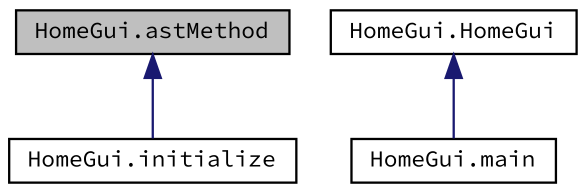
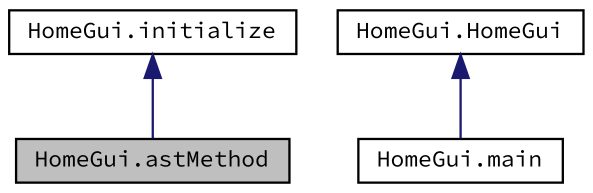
(153, 108) -> (153, 108)
